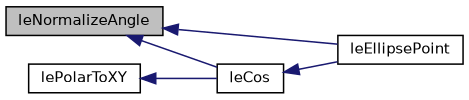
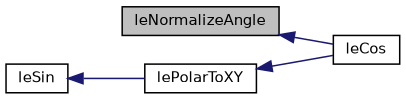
(400, 50) -> none
none -> (37, 78)
